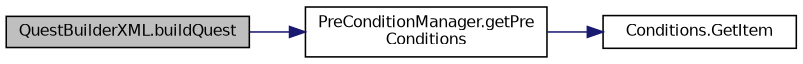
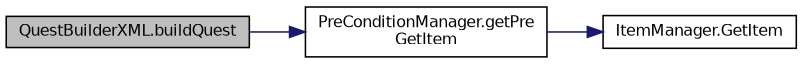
(426, 32) -> (426, 32)
(700, 32) -> (700, 32)
